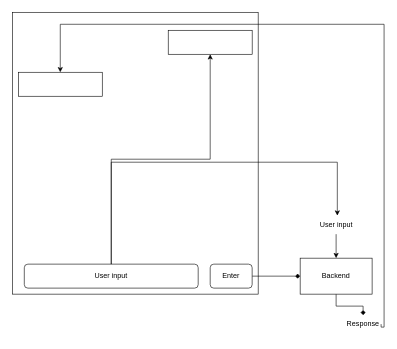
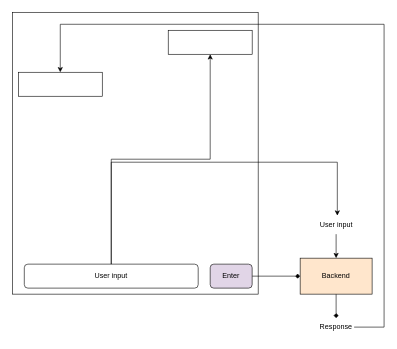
(231, 276) -> (231, 276)
(336, 276) -> (336, 276)
(363, 324) -> (336, 327)
